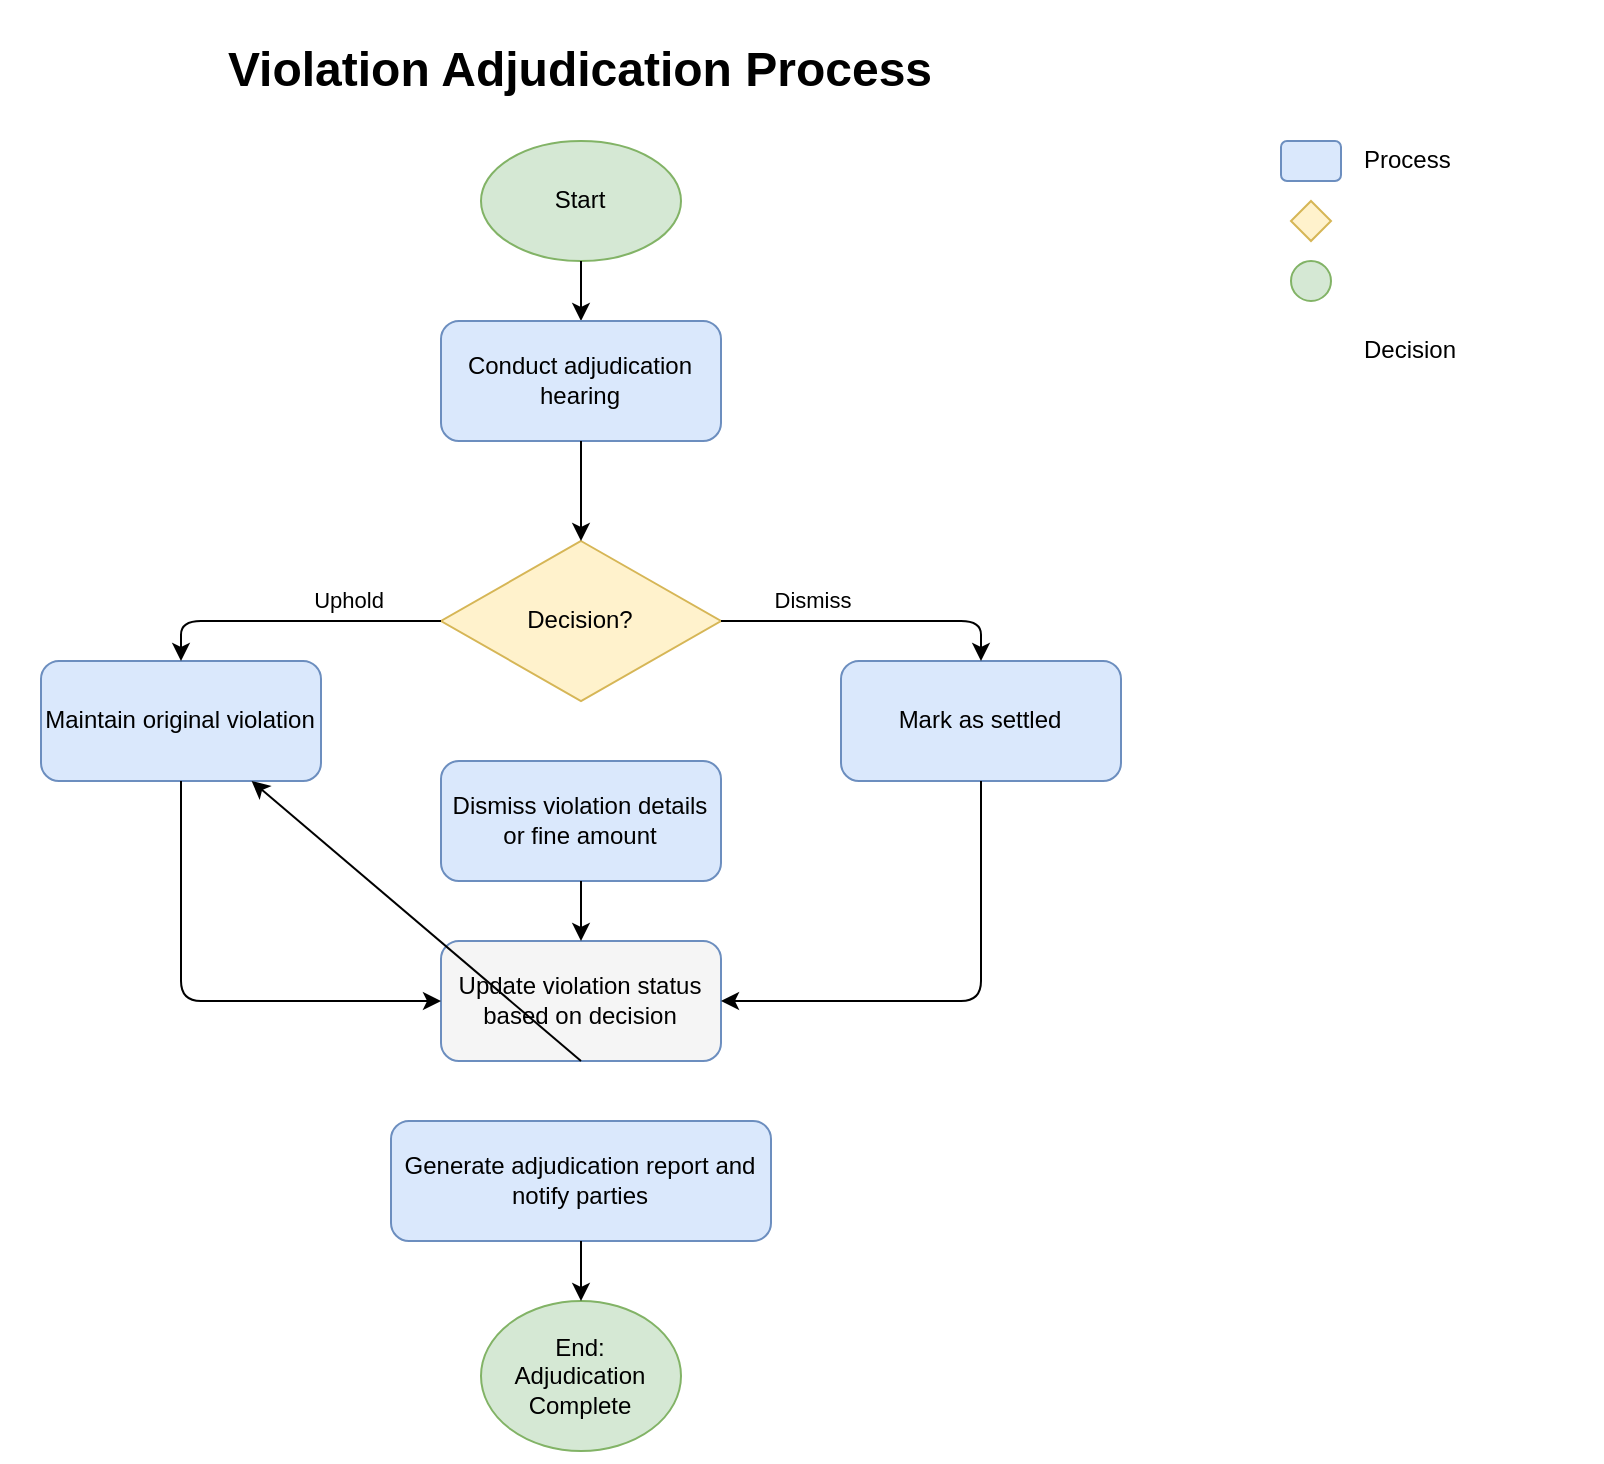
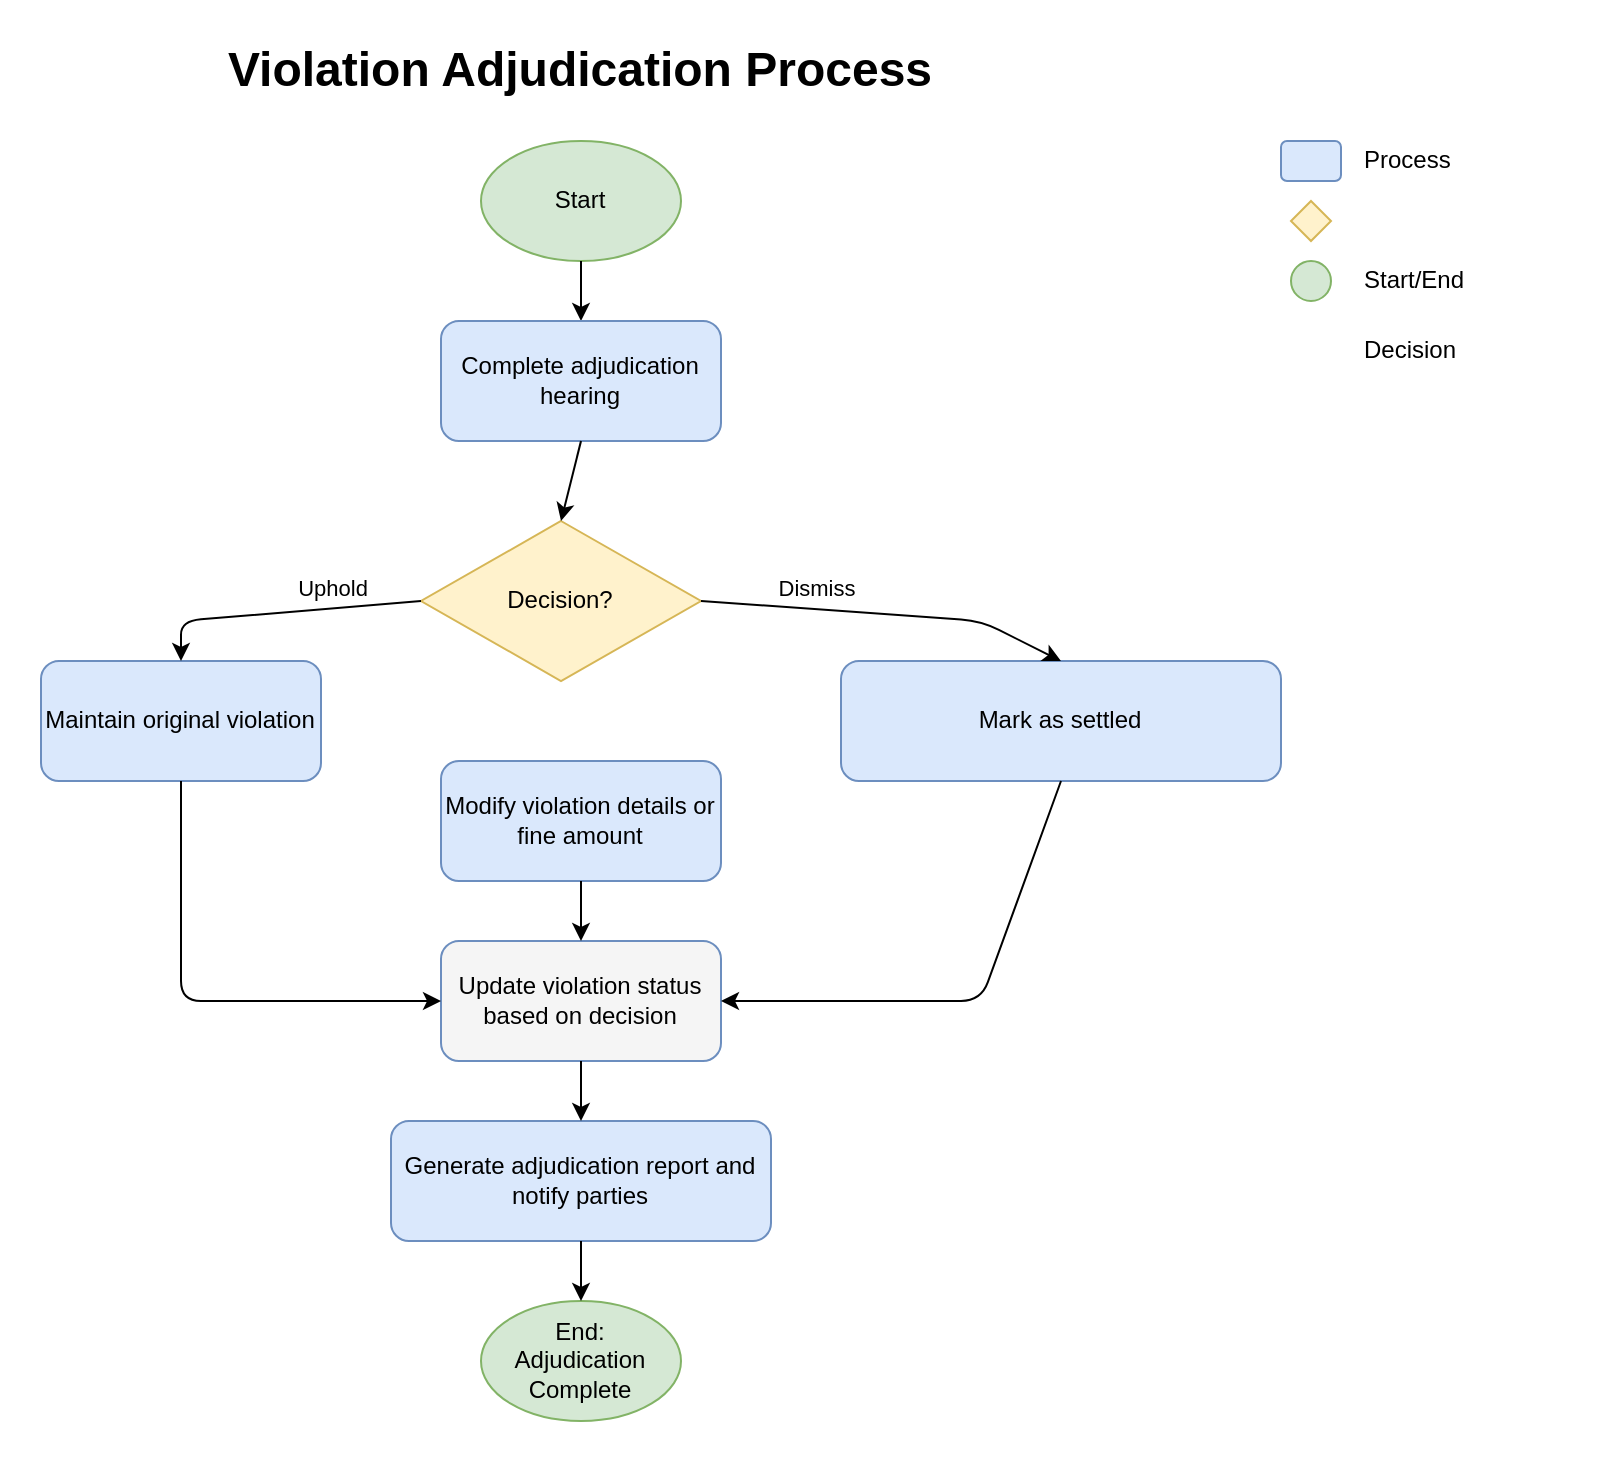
none -> (1461, 281)
(581, 381) -> (581, 381)
(581, 621) -> (561, 601)
(981, 721) -> (1061, 721)
(581, 821) -> (581, 821)
(422, 925) -> (581, 1084)
(581, 1376) -> (581, 1361)
